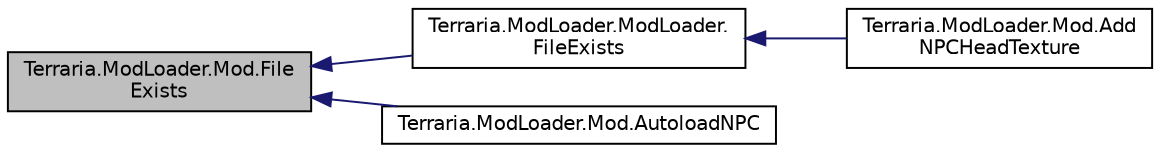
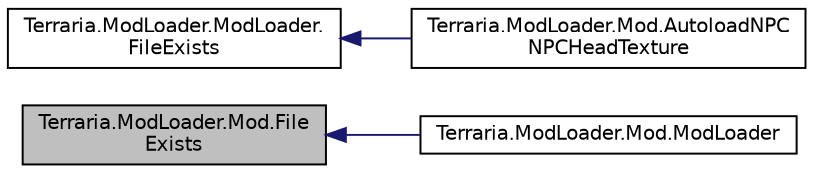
(999, 38) -> (609, 38)
(372, 60) -> none
(579, 125) -> (609, 135)
